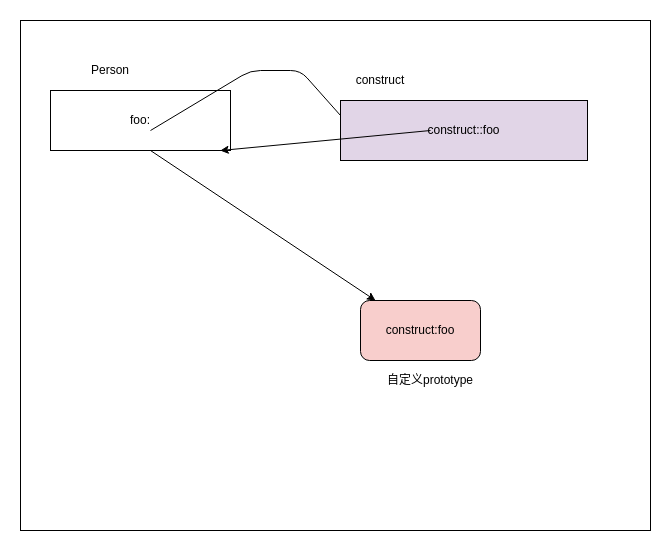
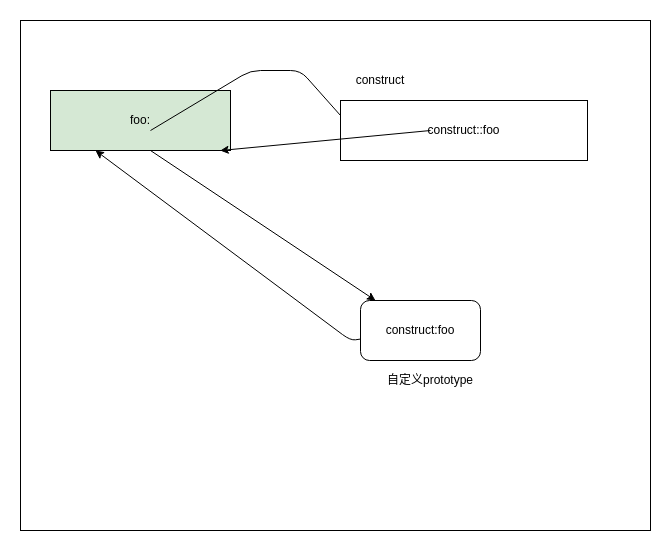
(111, 71) -> none
(141, 121) -> (141, 121)
(464, 131) -> (464, 131)
none -> (228, 249)
(421, 331) -> (421, 331)
